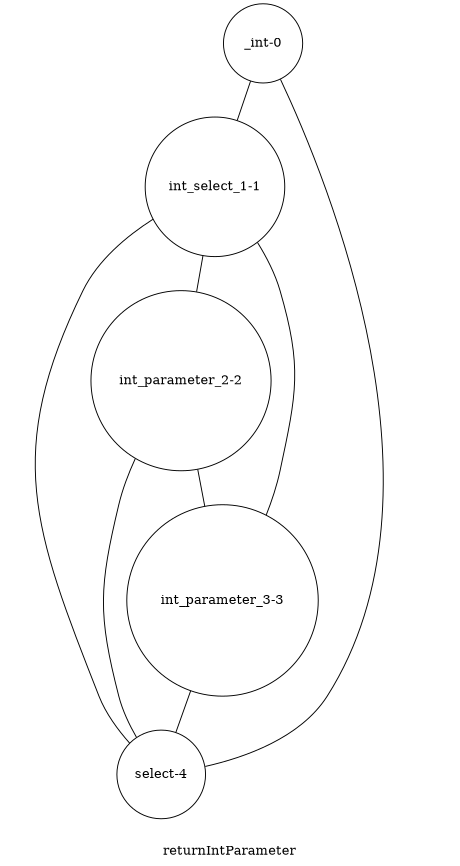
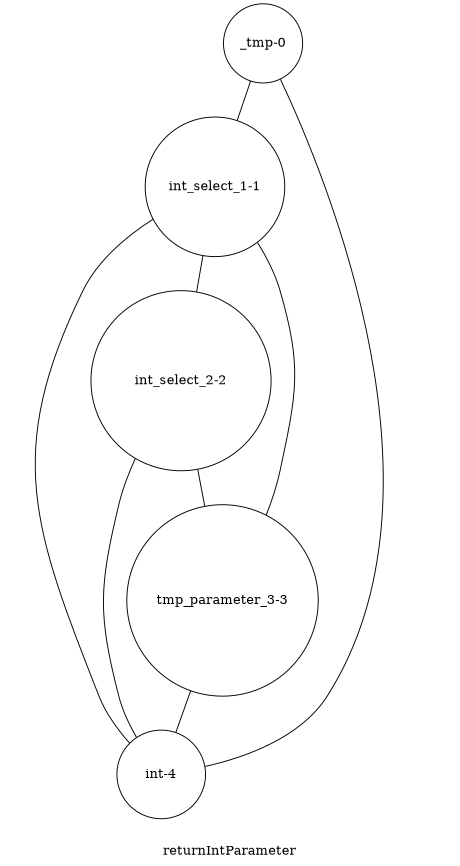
(263, 43) -> (263, 43)
(181, 381) -> (181, 381)
(223, 600) -> (223, 600)
(161, 774) -> (161, 774)
